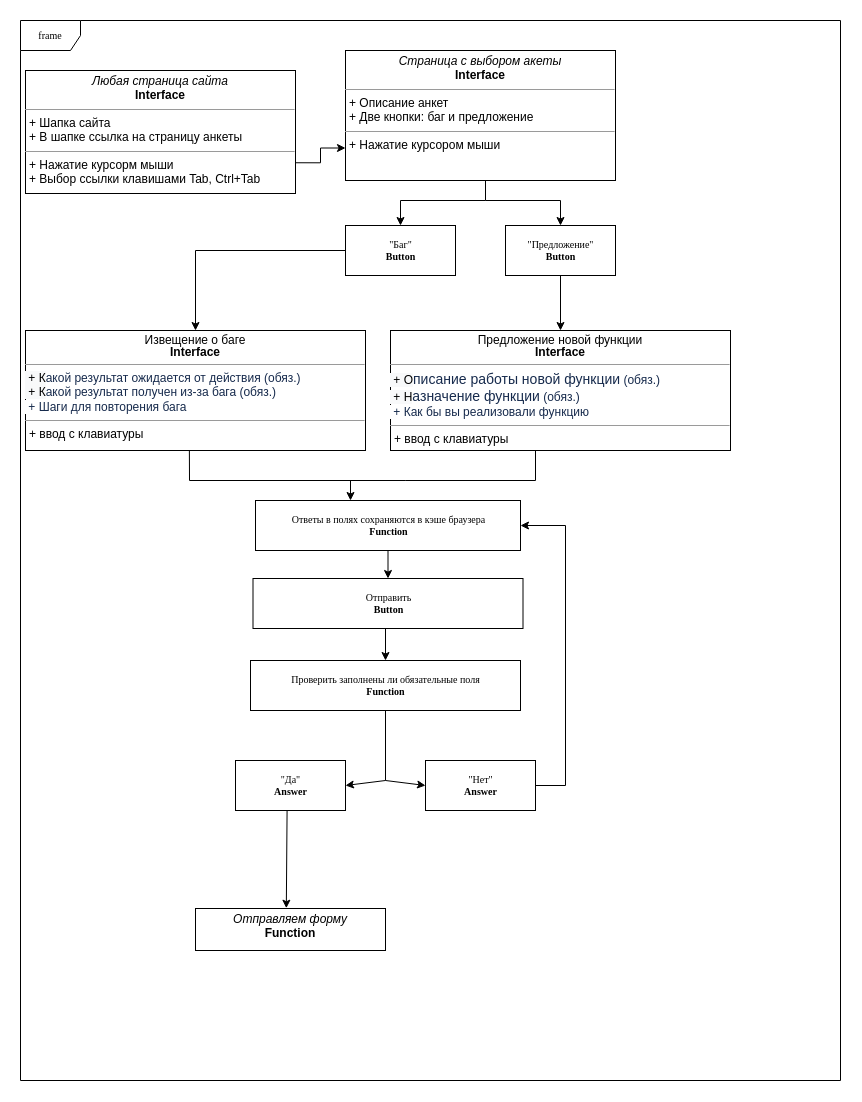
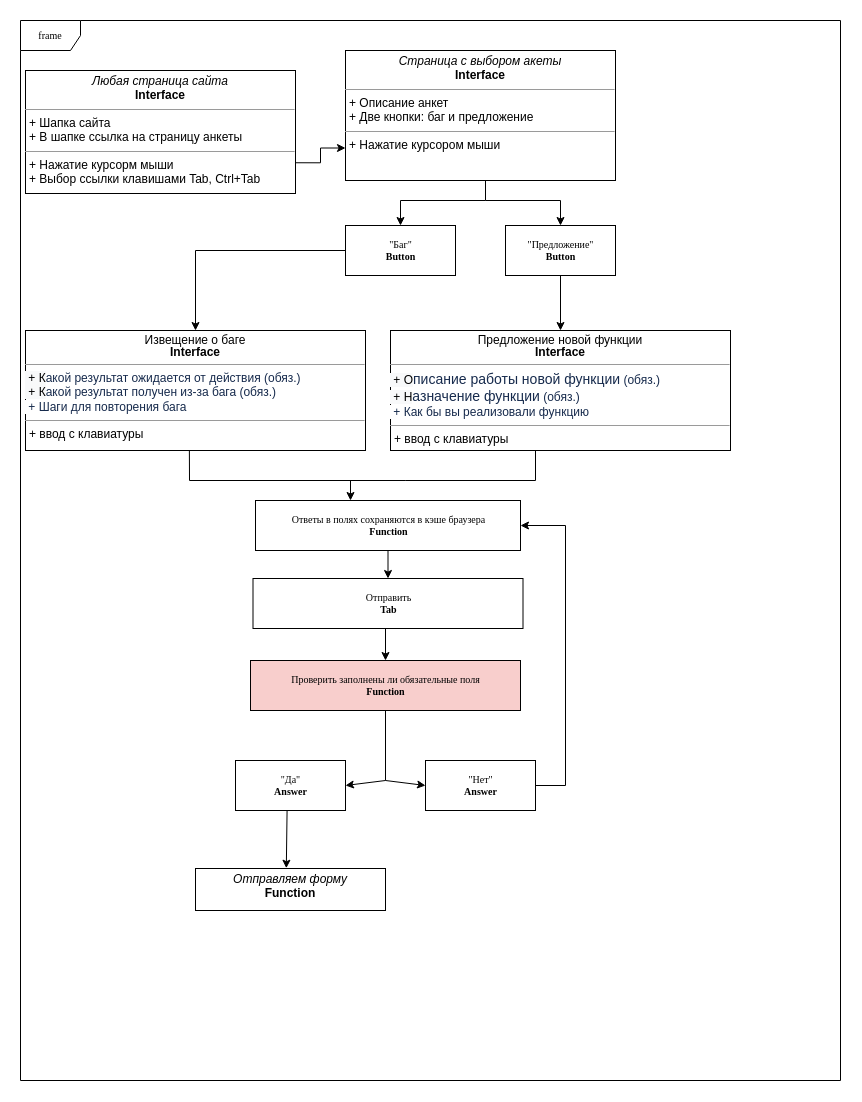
(389, 604) -> (389, 604)
(386, 686) -> (386, 686)
(291, 930) -> (291, 890)
